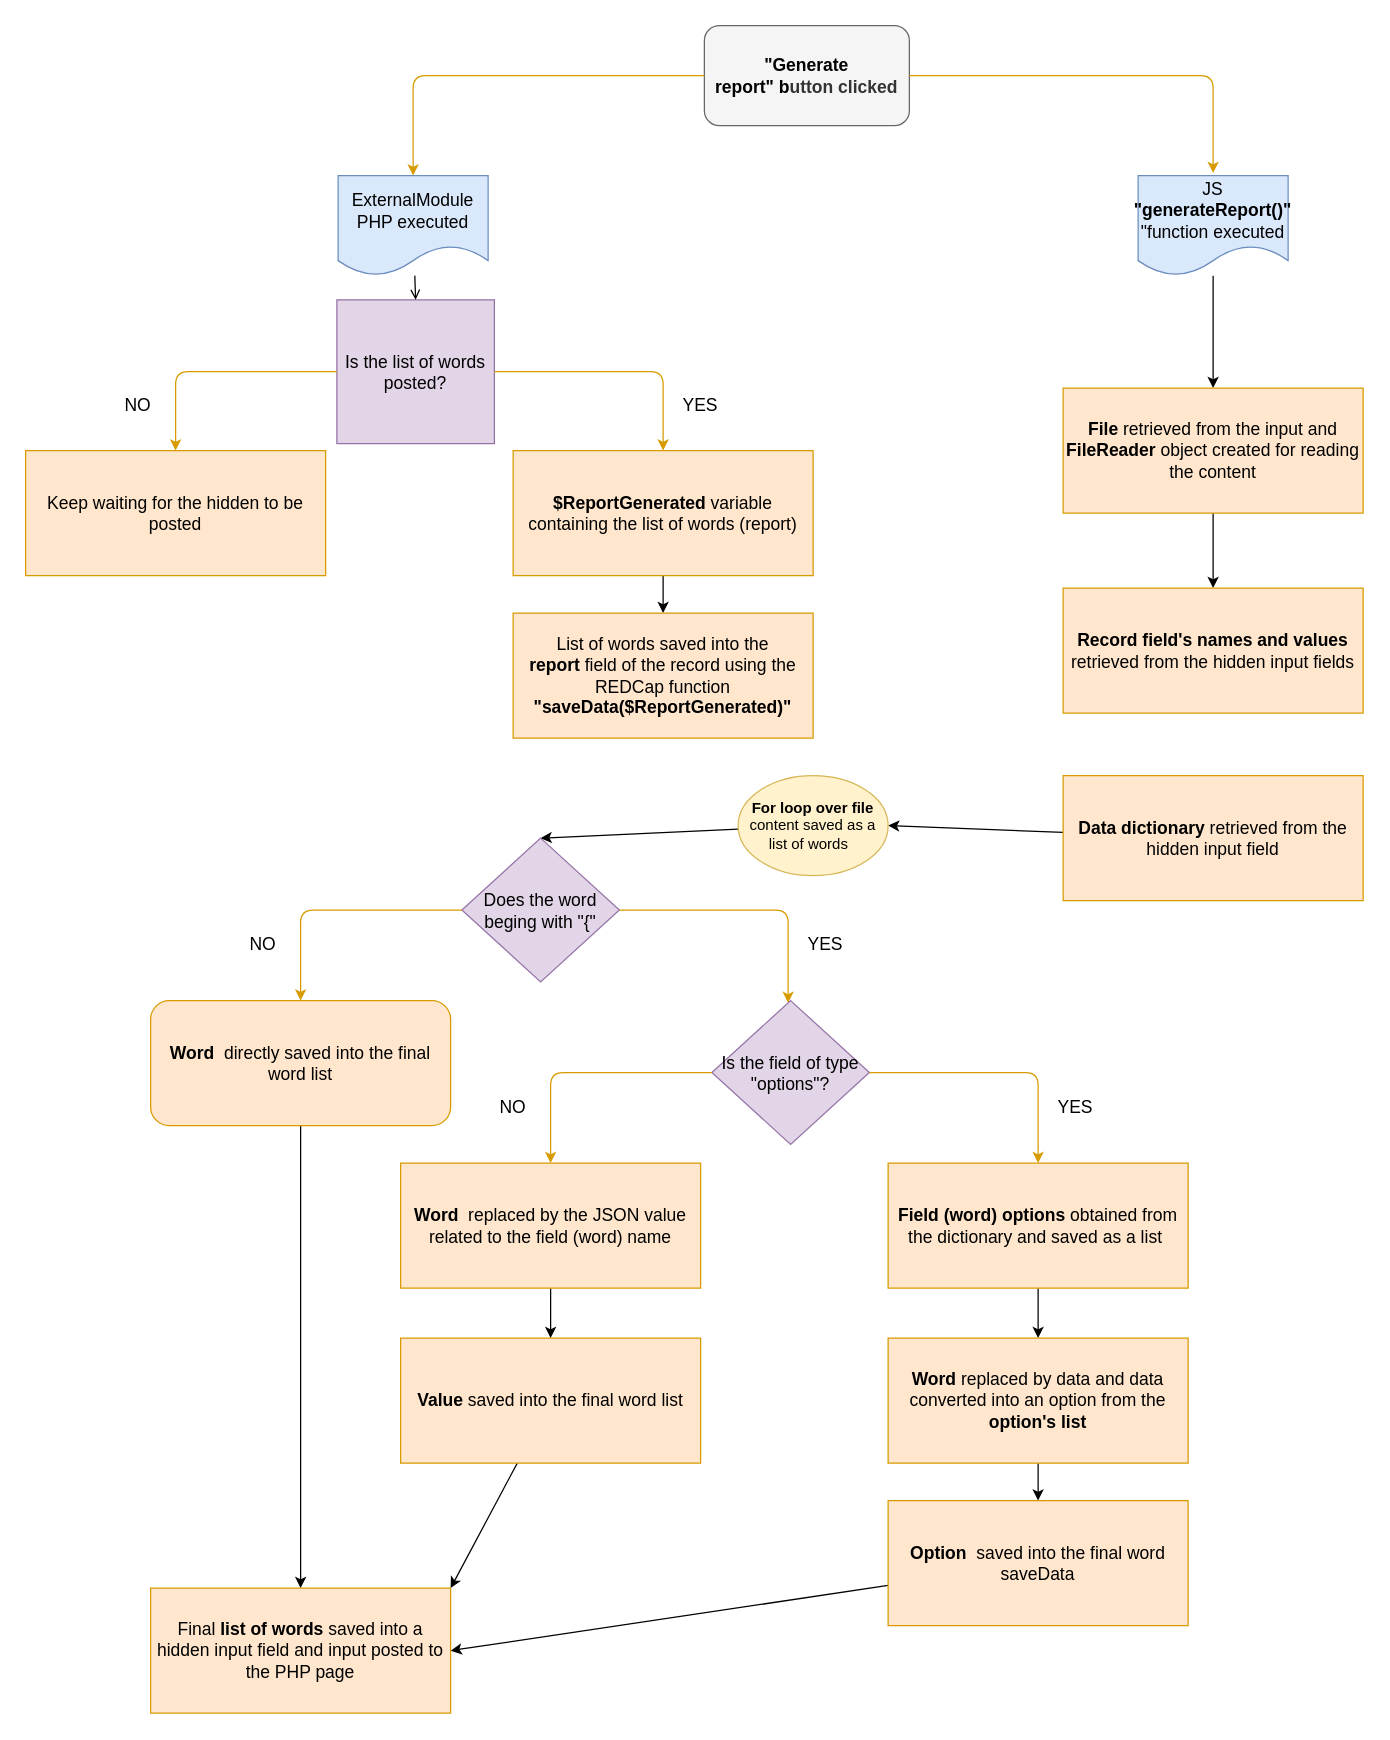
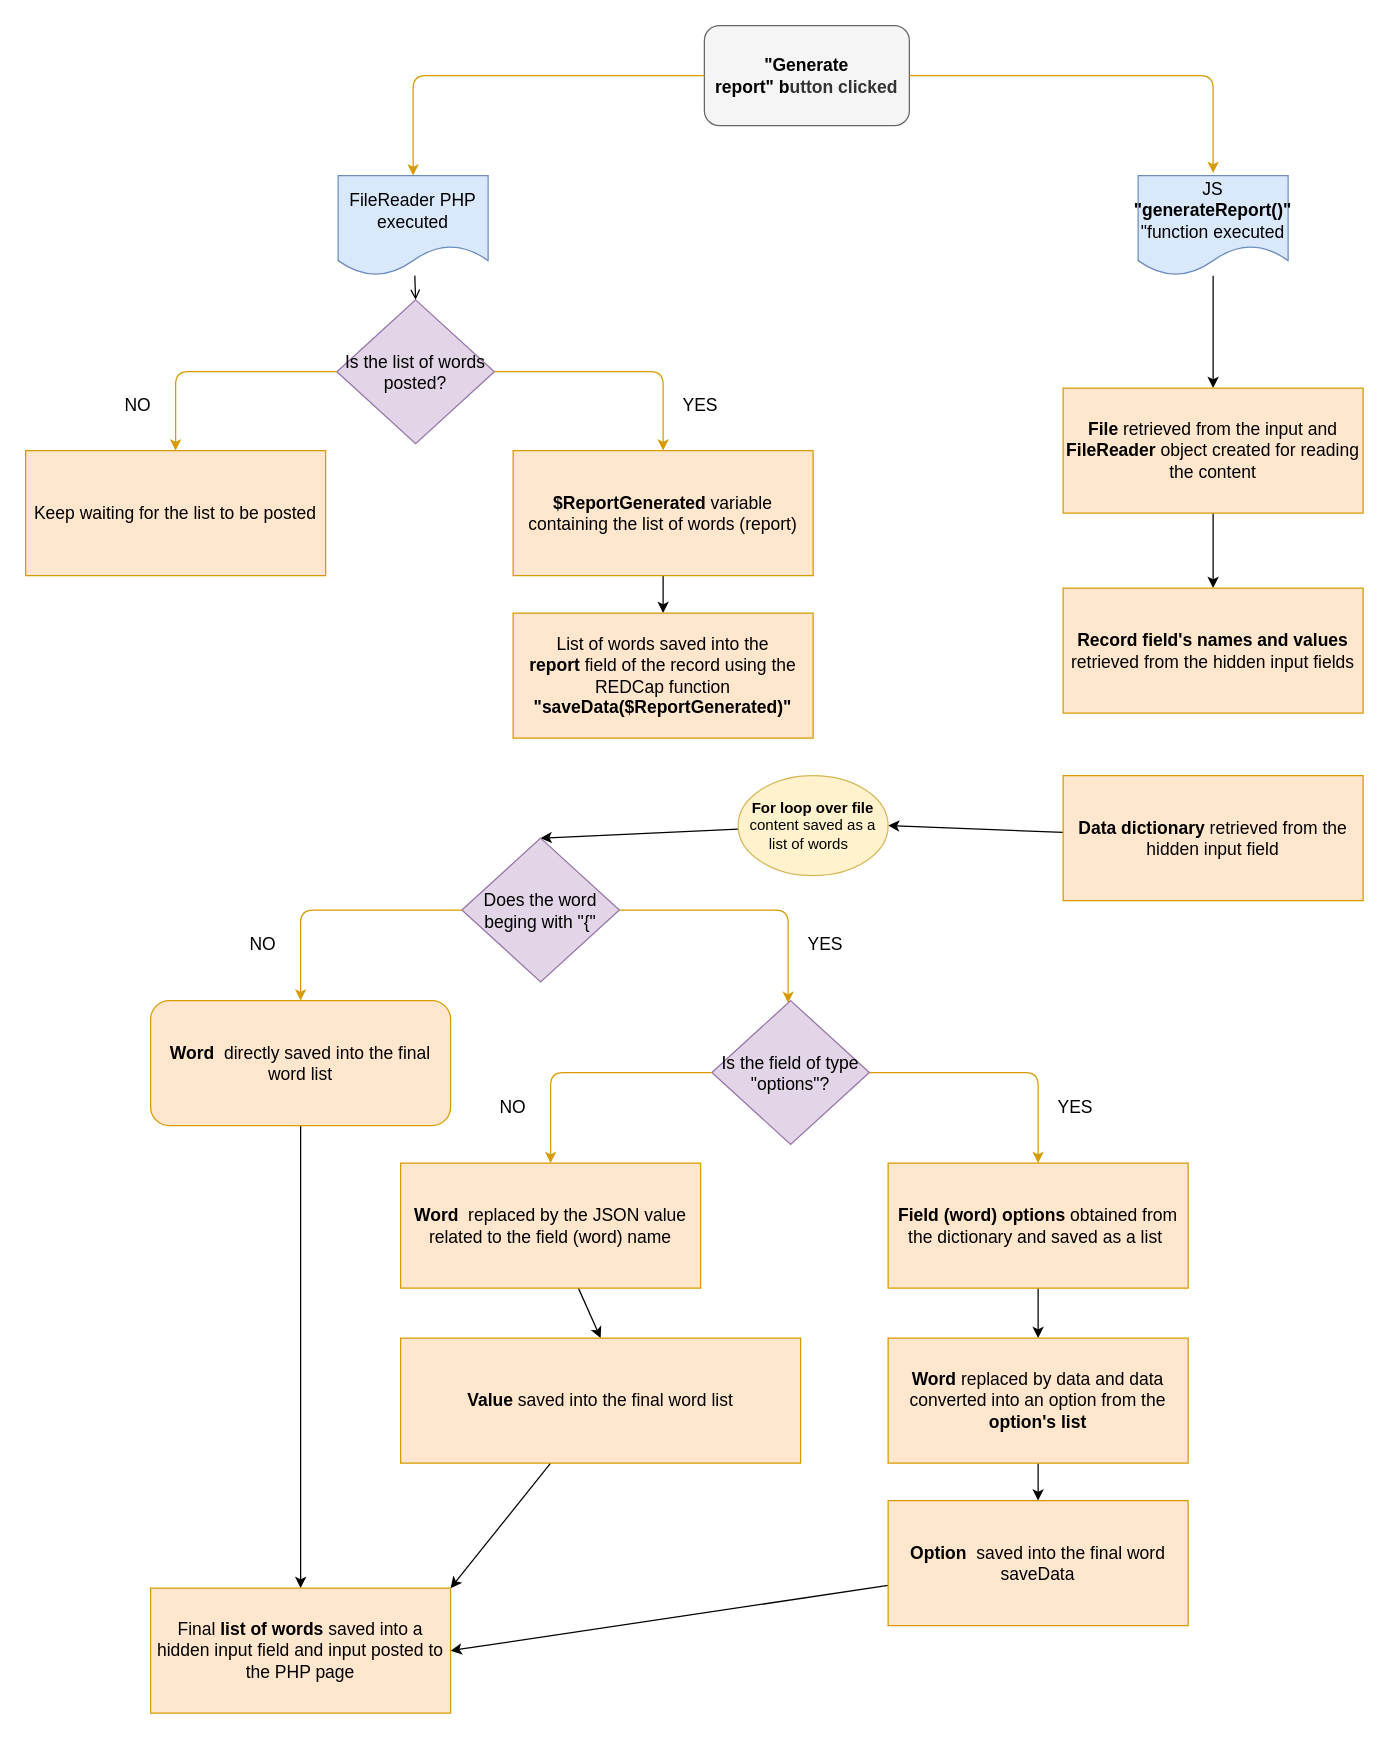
(413, 211) -> (413, 211)
(416, 372) -> (416, 372)
(176, 513) -> (176, 513)
(551, 1401) -> (601, 1401)
